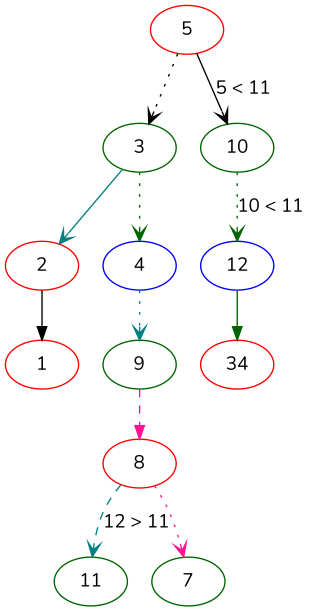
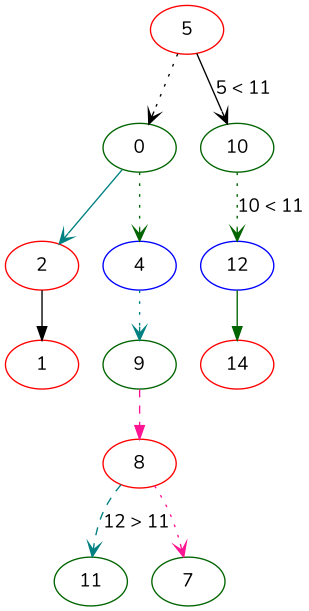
(140, 148) -> (140, 148)
(237, 365) -> (237, 365)
